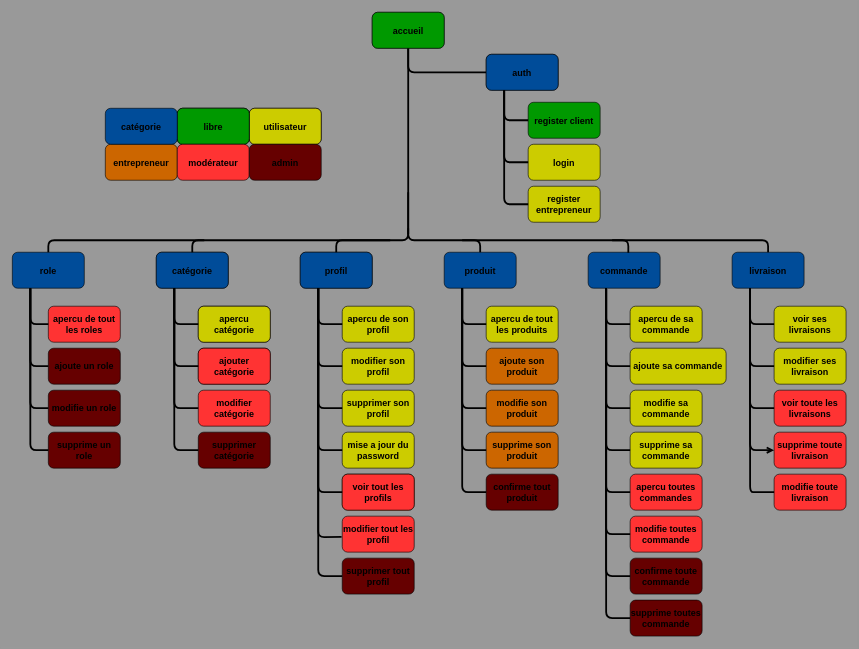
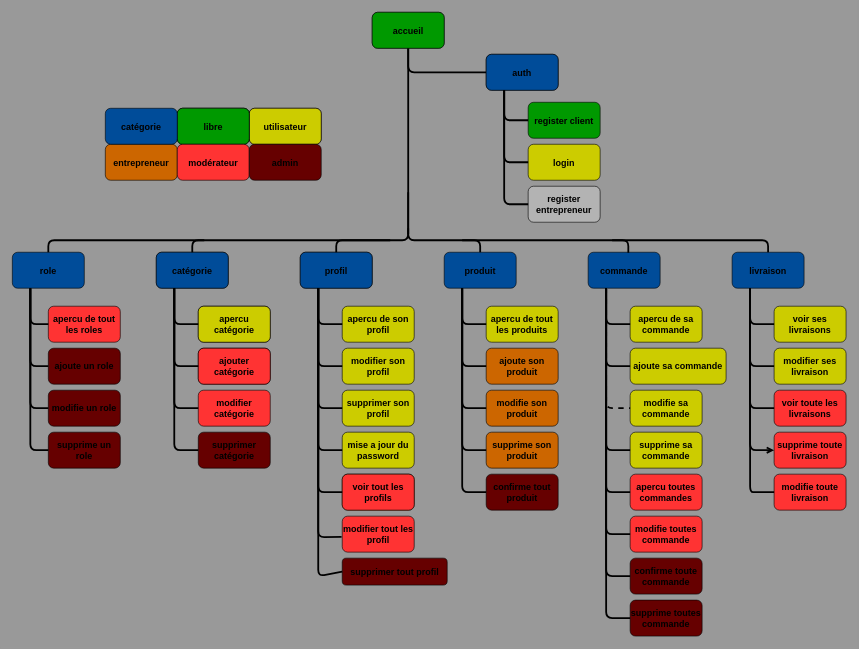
(564, 204) -> (564, 204)
(618, 408) -> (618, 408)
(378, 576) -> (395, 572)
